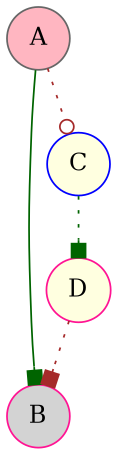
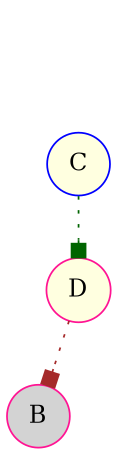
(38, 38) -> none
